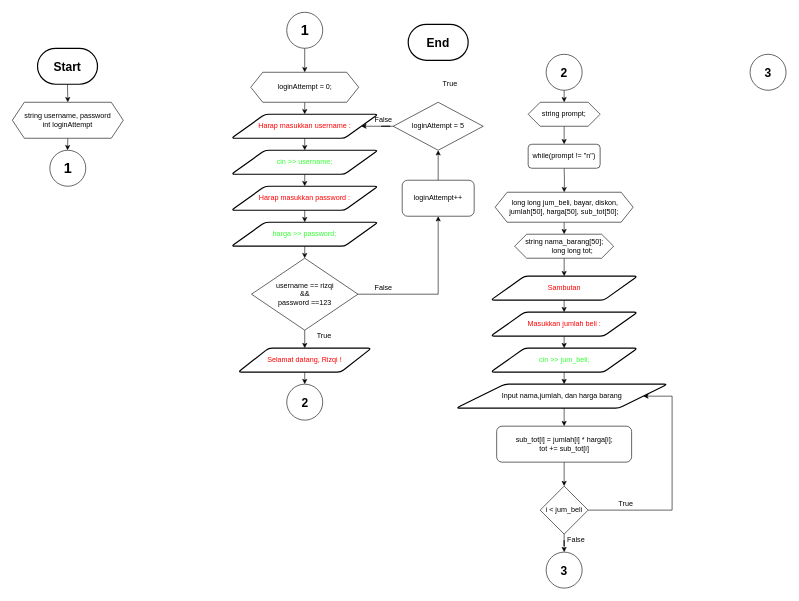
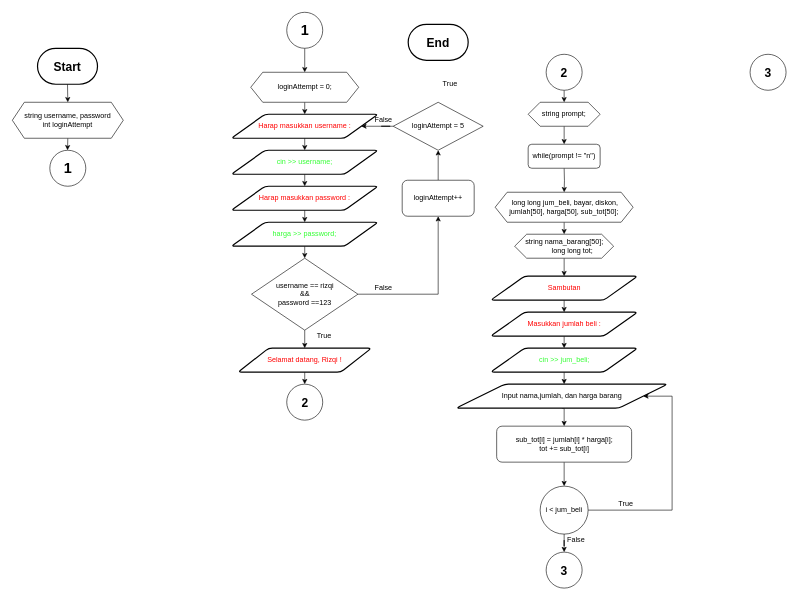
(564, 510) -> (564, 510)
